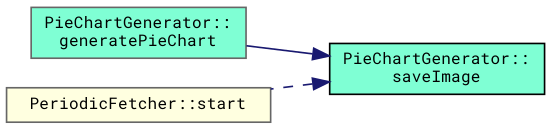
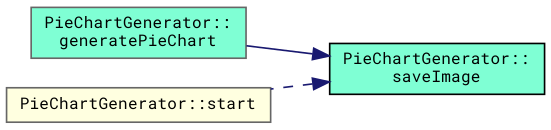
(139, 105) -> (139, 105)
